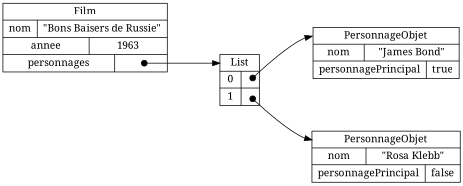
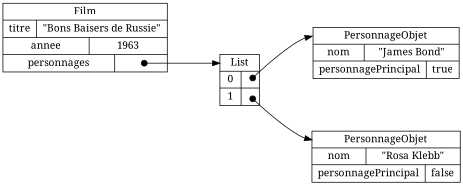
(20, 28) -> (20, 28)
